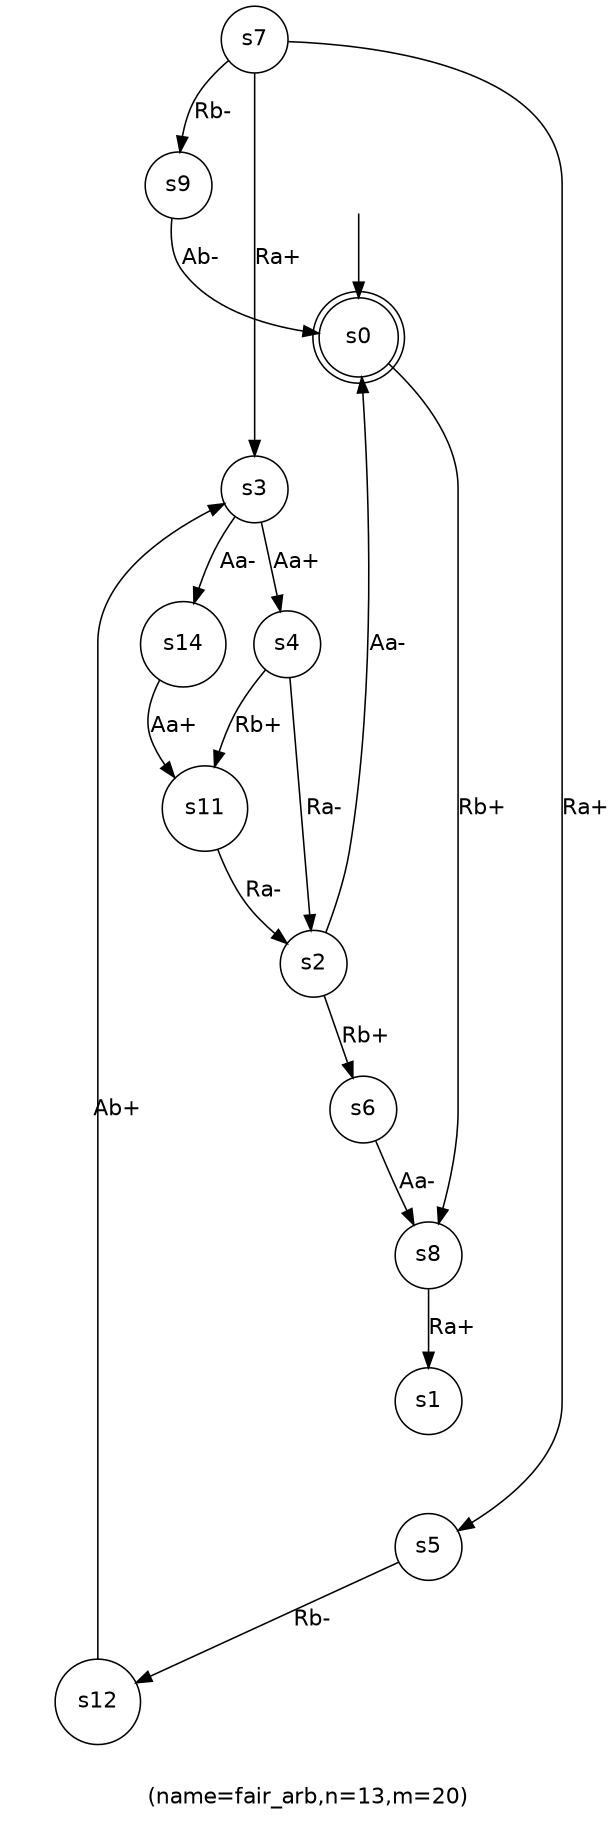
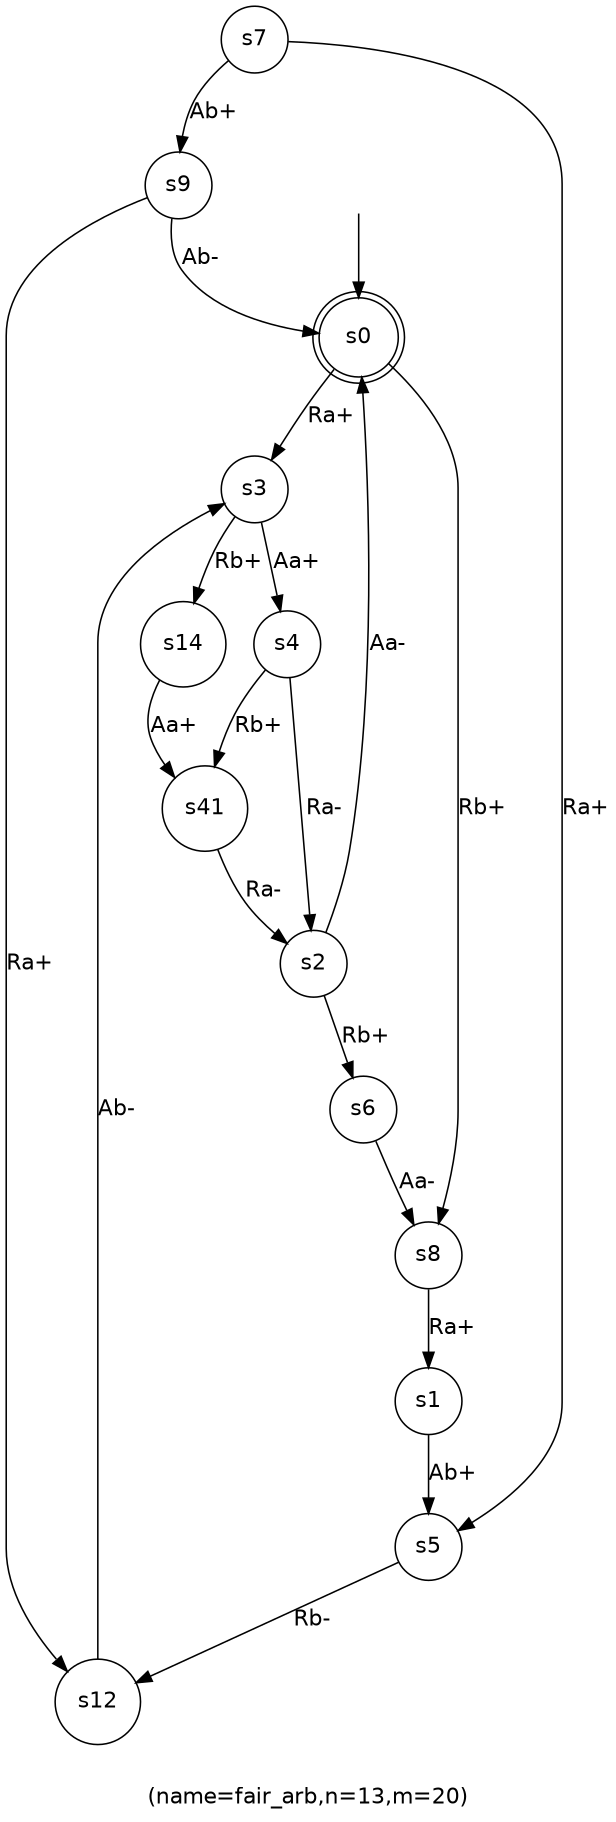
(214, 112) -> (214, 112)
(255, 257) -> (306, 407)
(238, 562) -> (238, 562)
(205, 809) -> (205, 809)
none -> (6, 900)
(117, 1110) -> (117, 1110)
none -> (429, 1466)
